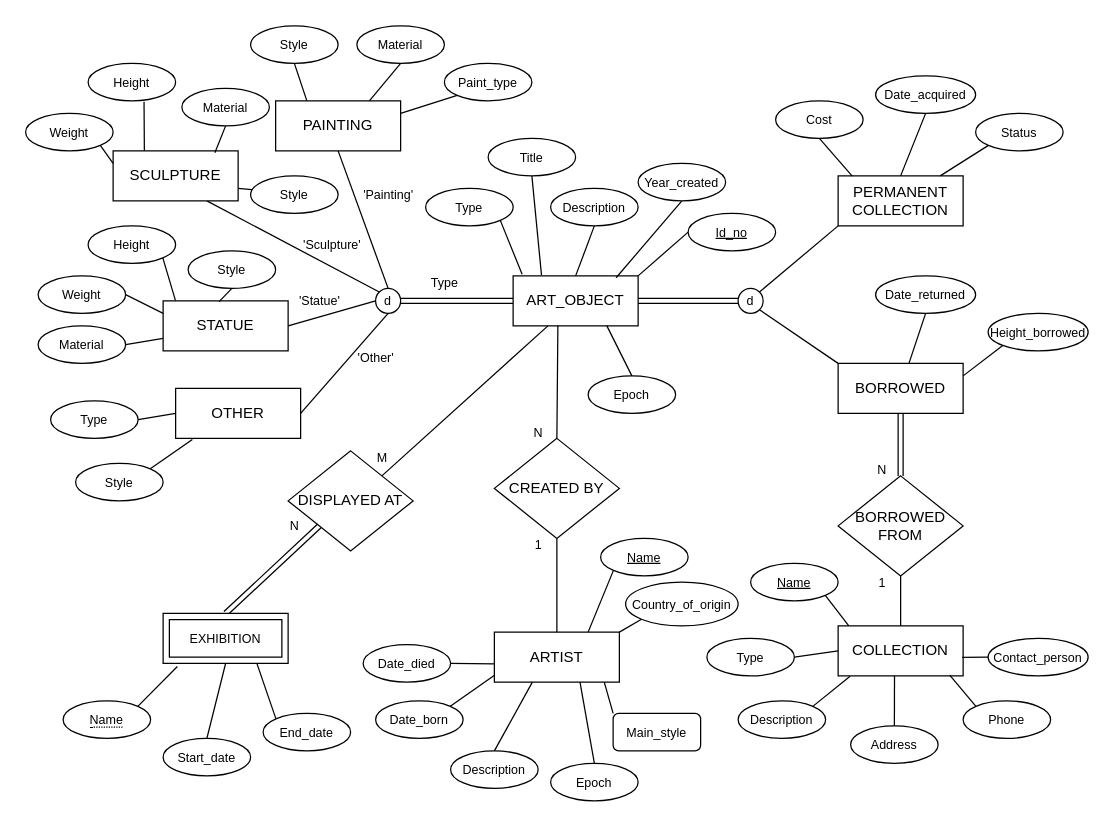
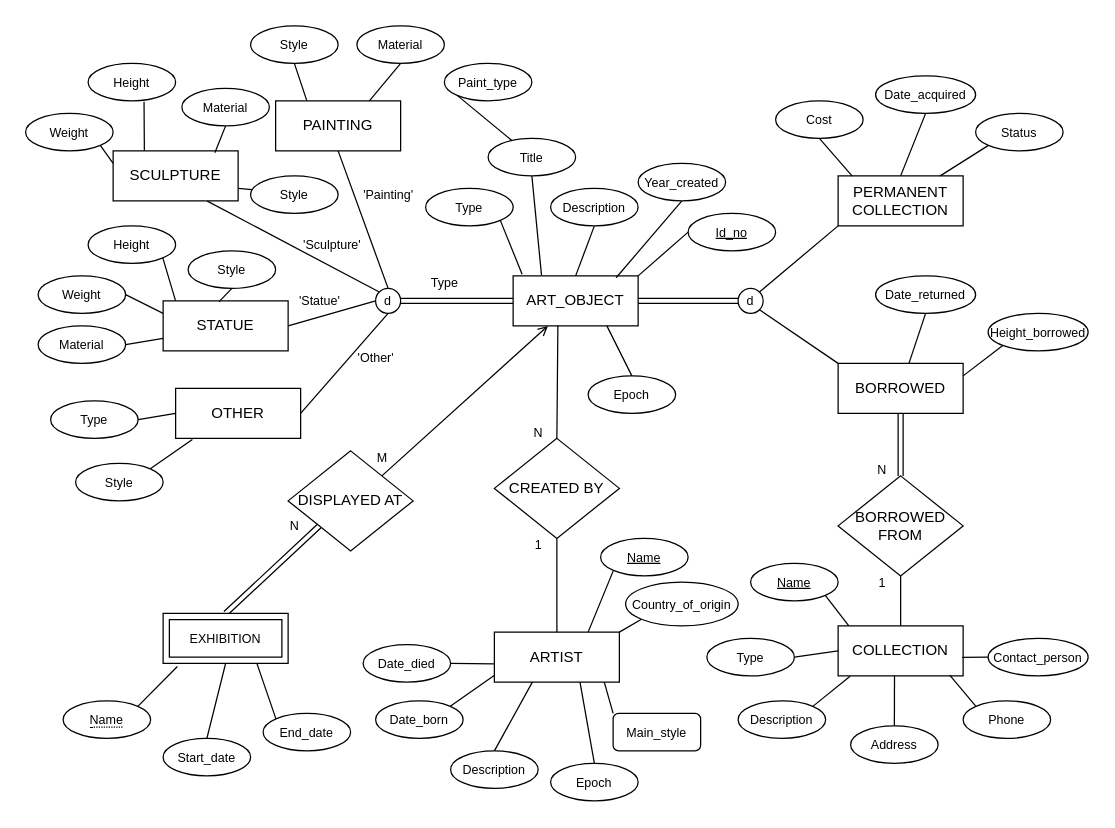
(429, 104) -> (485, 118)
(544, 329) -> (543, 330)
